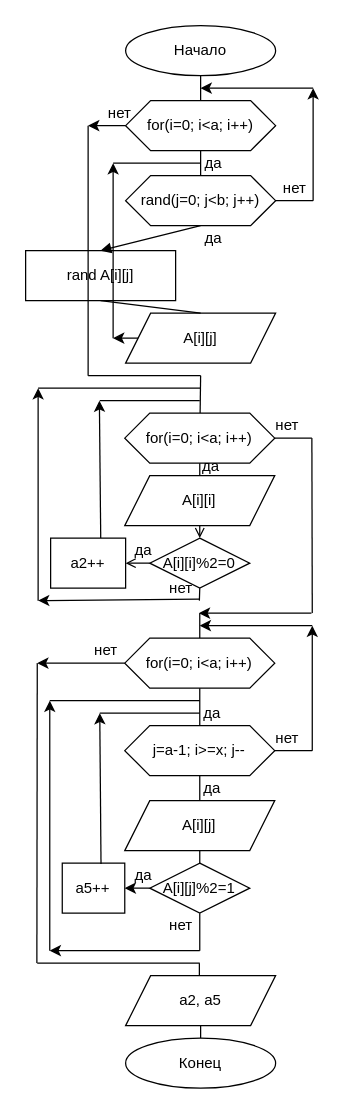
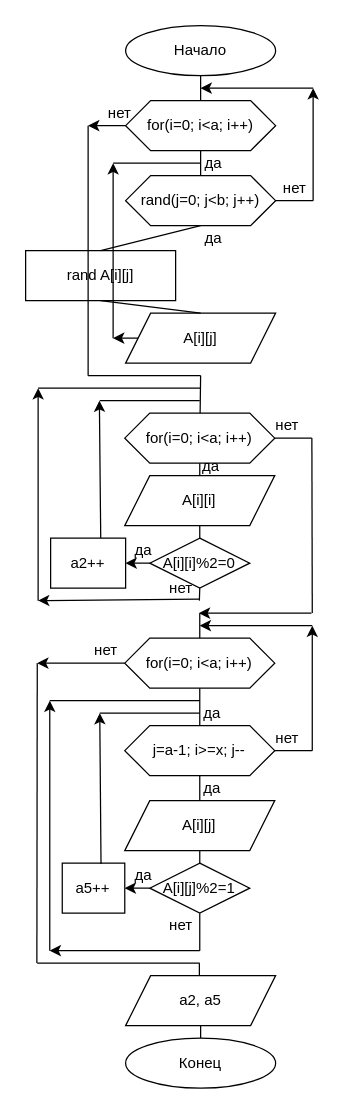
(110, 248) -> (106, 249)
(200, 531) -> (200, 532)
(132, 563) -> (135, 563)
